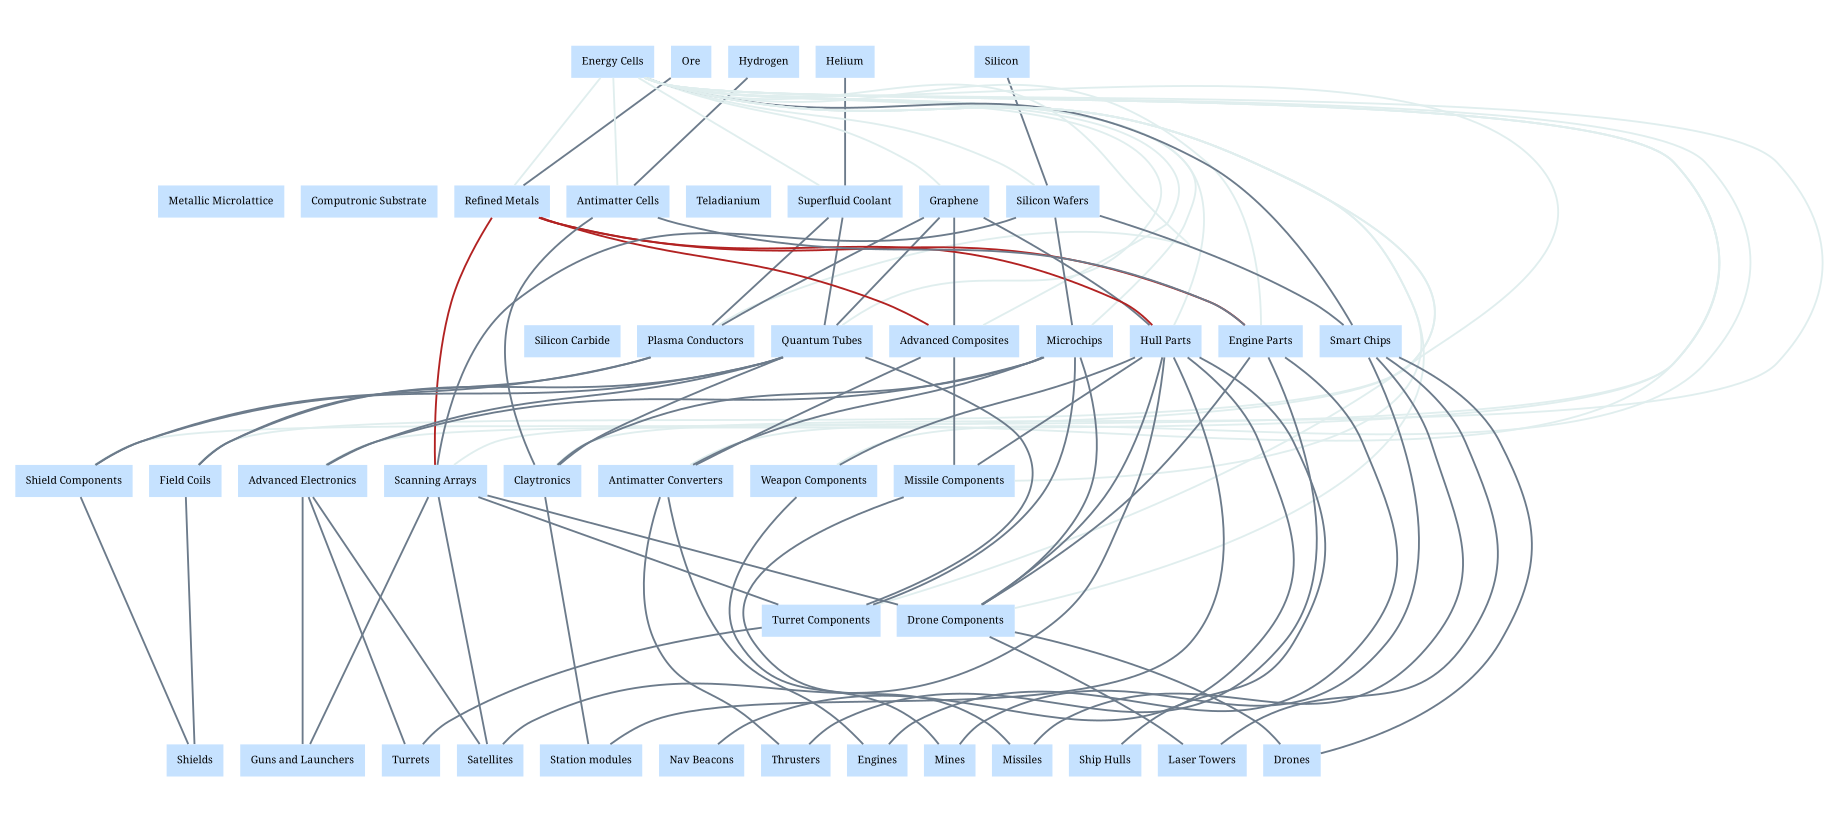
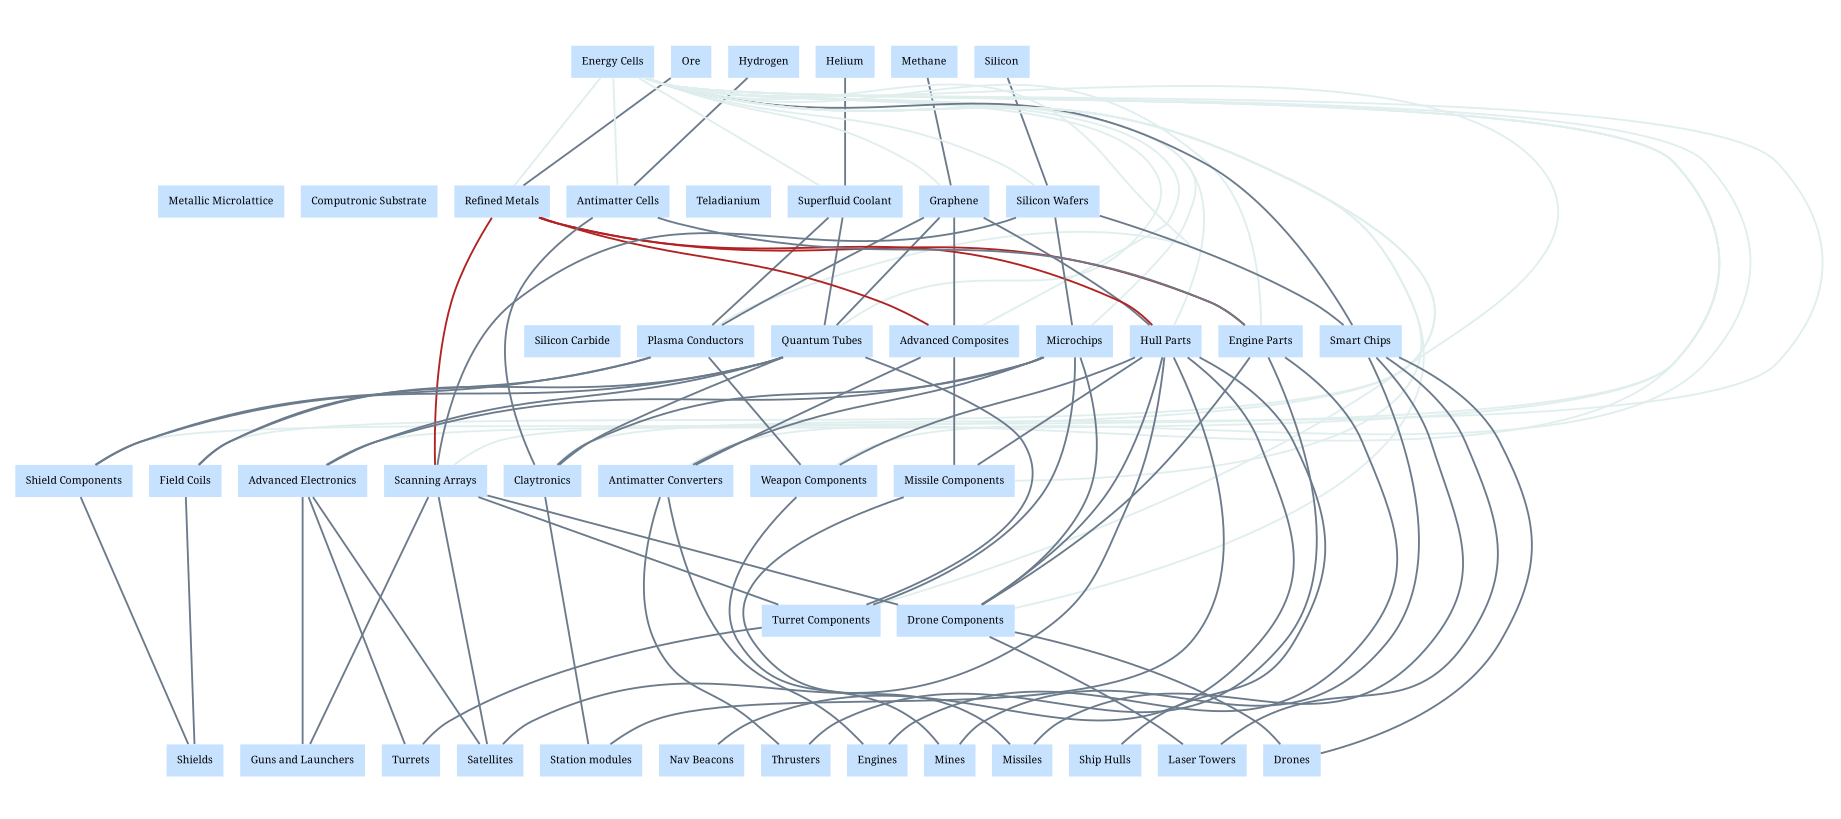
none -> (924, 62)
none -> (755, 411)
